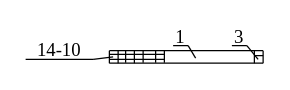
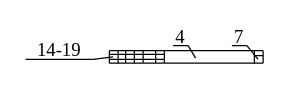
(181, 36) -> (181, 36)
(239, 36) -> (239, 36)
(59, 49) -> (59, 49)
